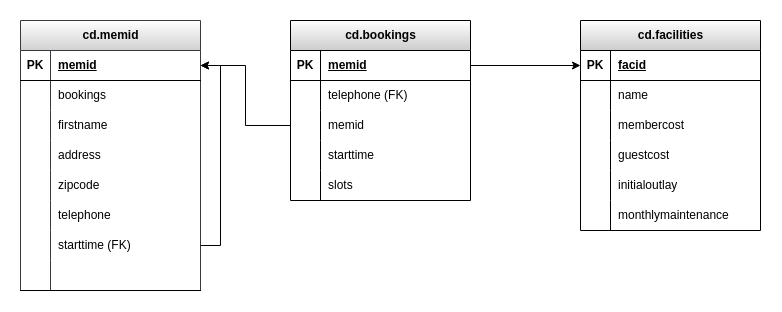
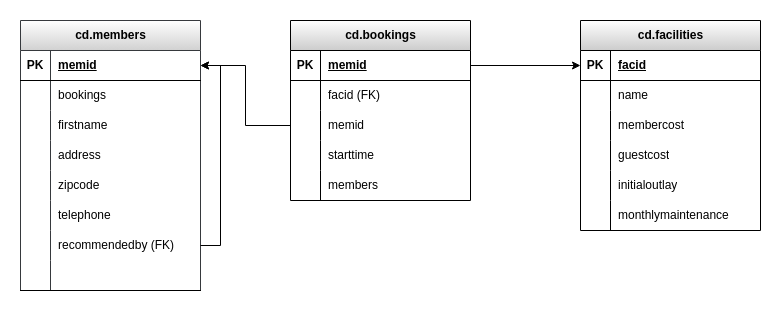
(111, 36) -> (111, 36)
(372, 96) -> (359, 96)
(344, 186) -> (352, 186)
(102, 246) -> (117, 246)
